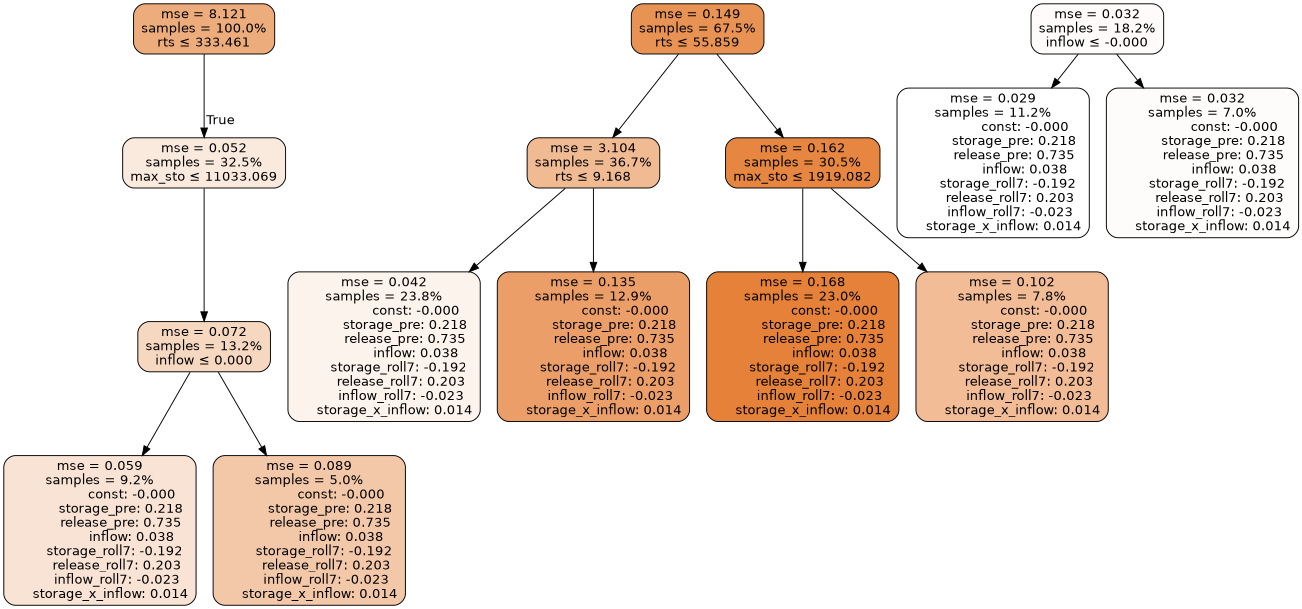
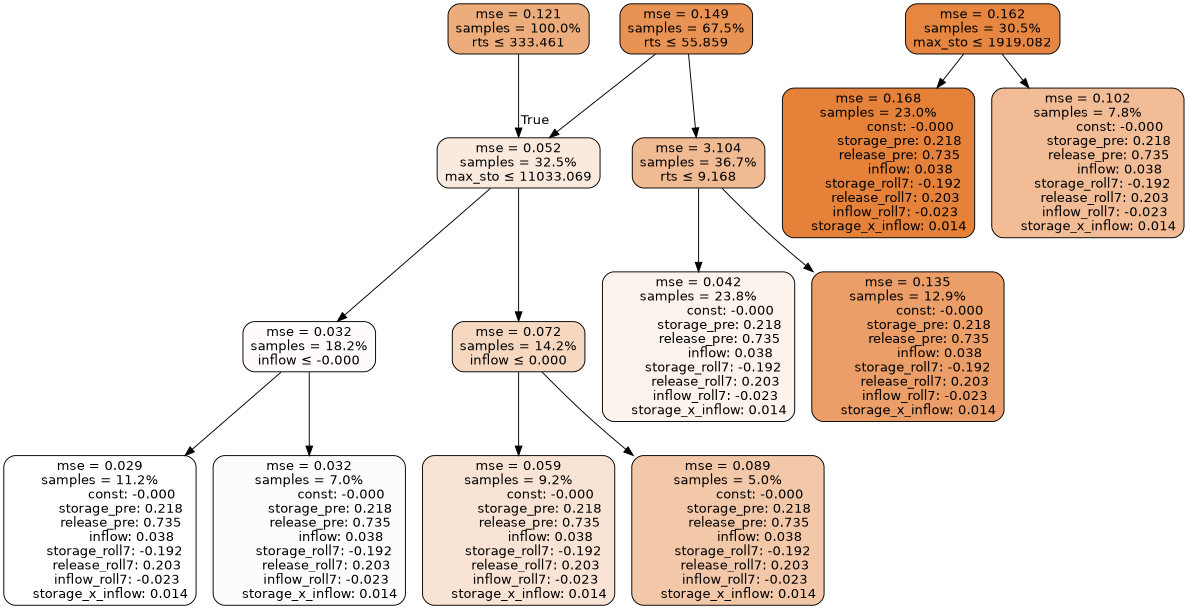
(204, 29) -> (519, 29)
(747, 92) -> (606, 93)
none -> (418, 252)
(204, 347) -> (519, 347)
